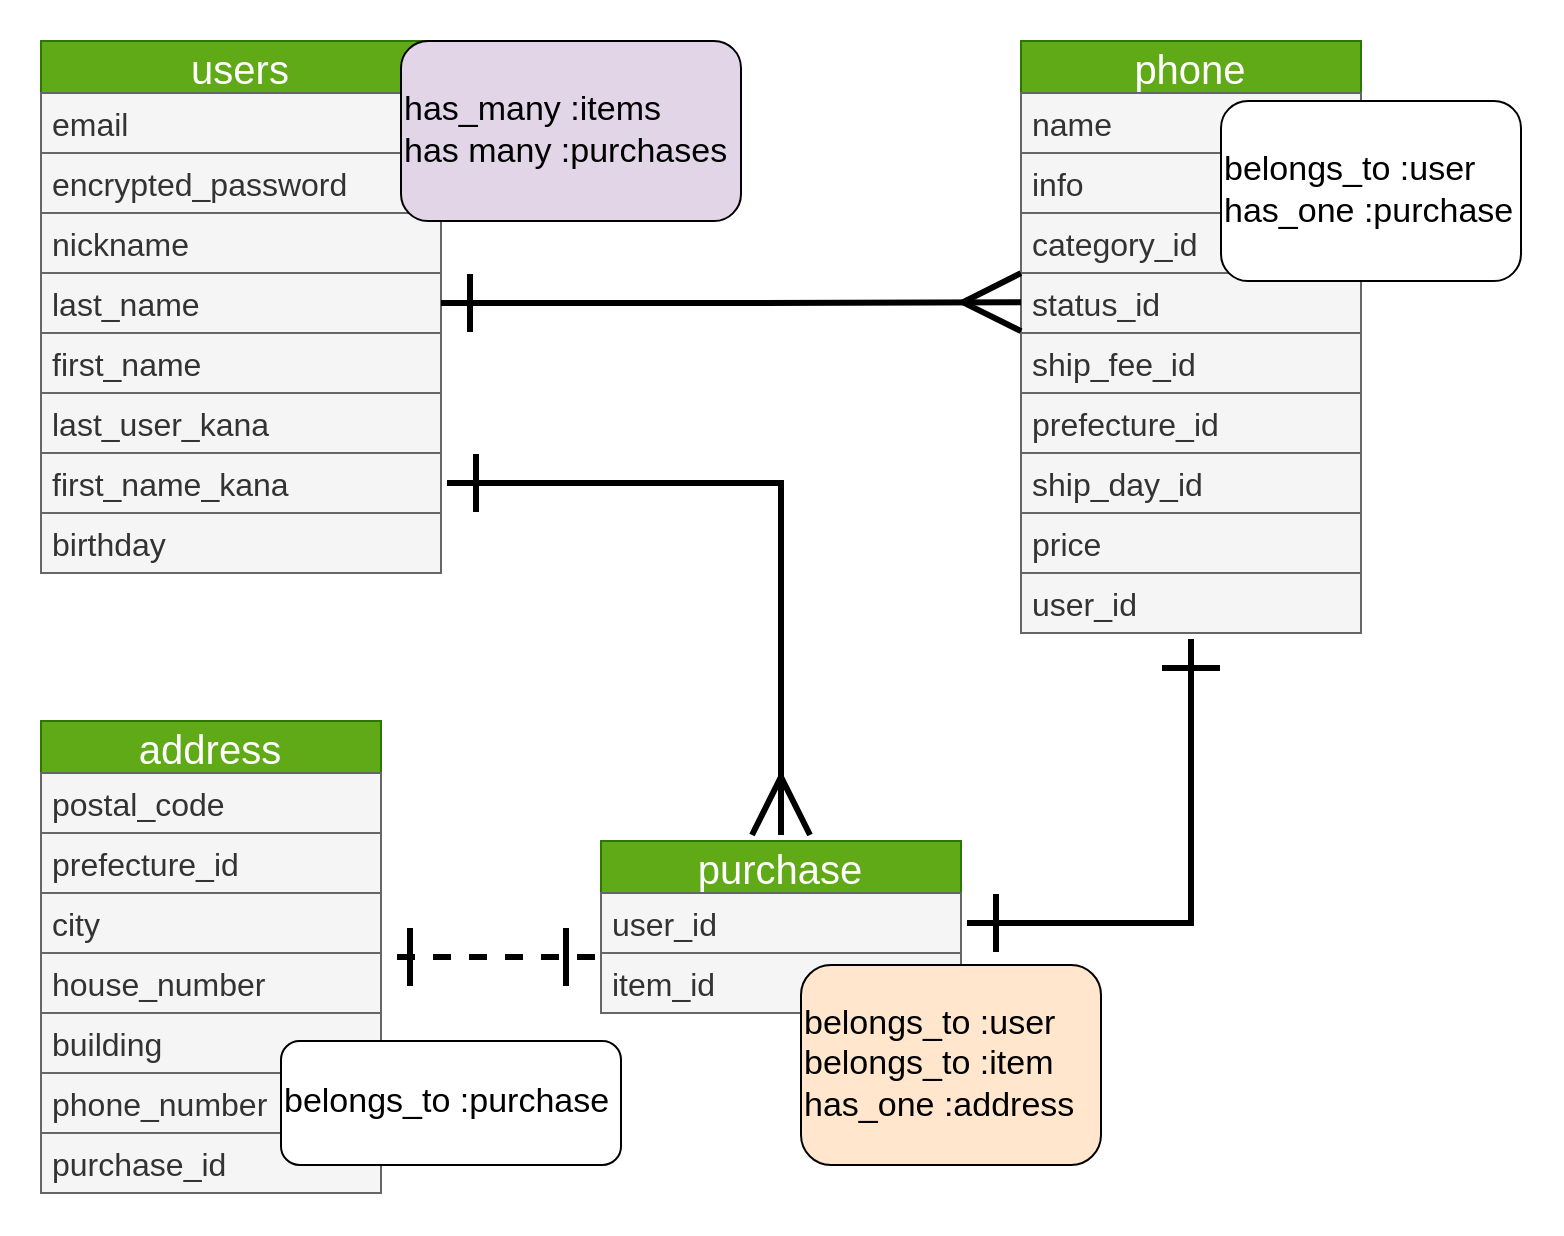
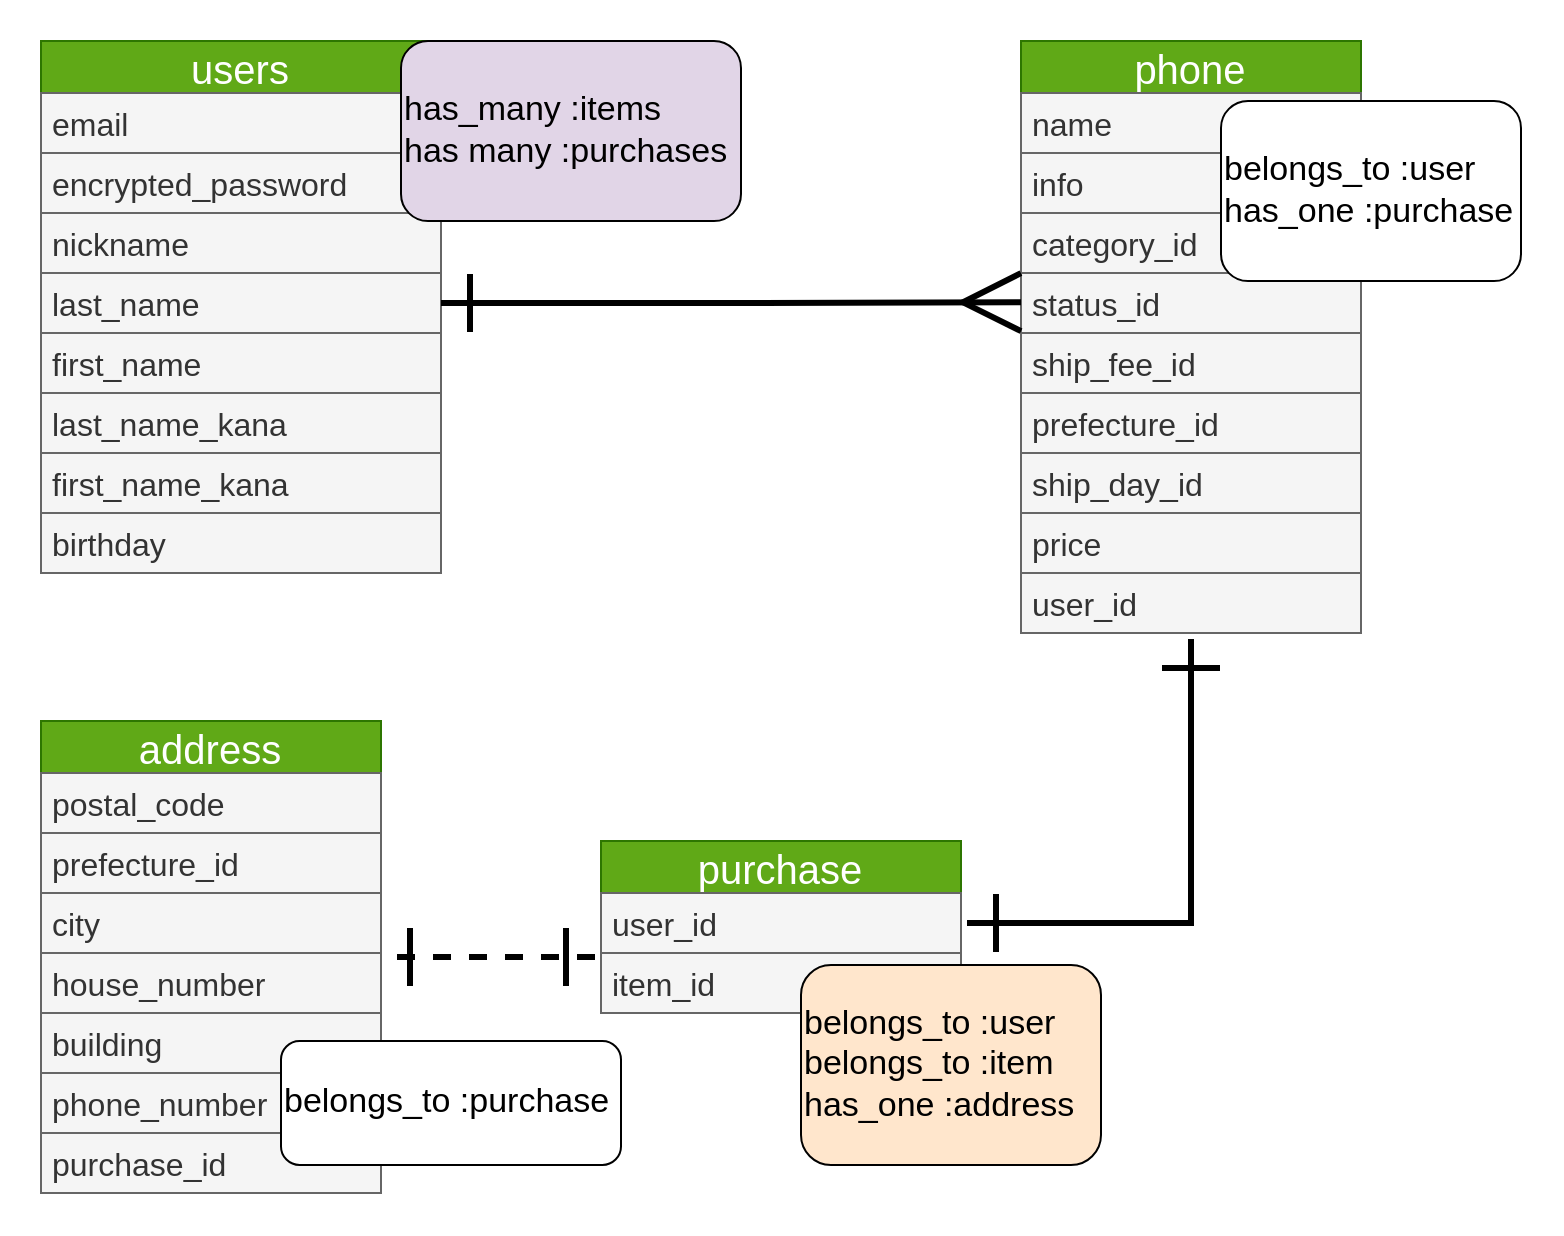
(173, 425) -> (173, 425)
(781, 492) -> none
